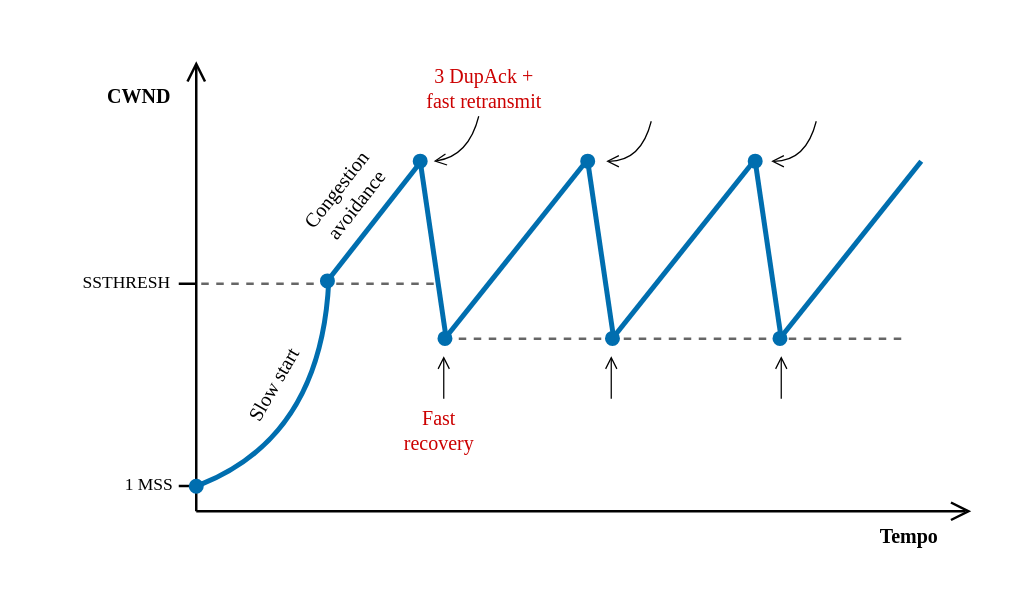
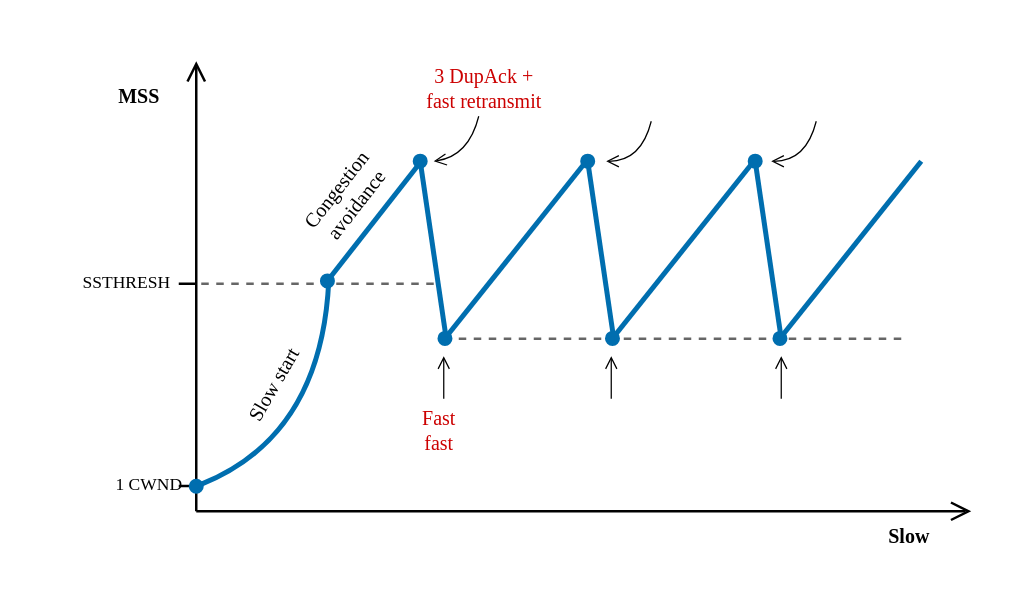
(140, 96) -> (140, 96)
(440, 431) -> (440, 431)
(150, 486) -> (150, 486)
(910, 536) -> (910, 536)
